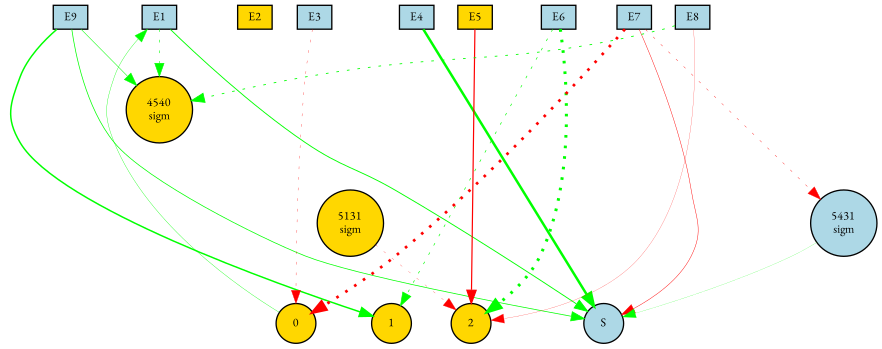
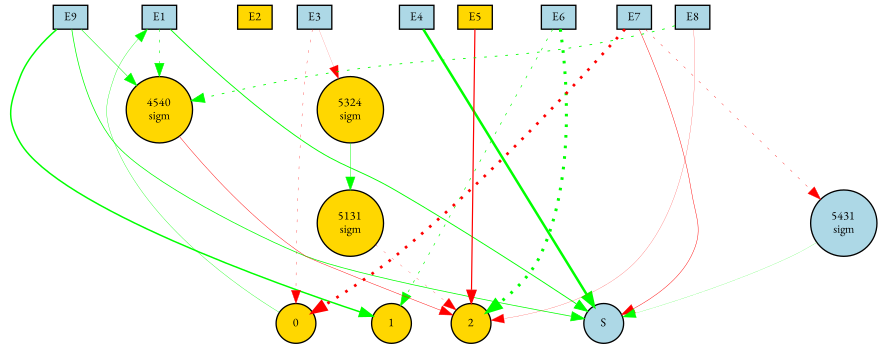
none -> (350, 110)
none -> (274, 233)
